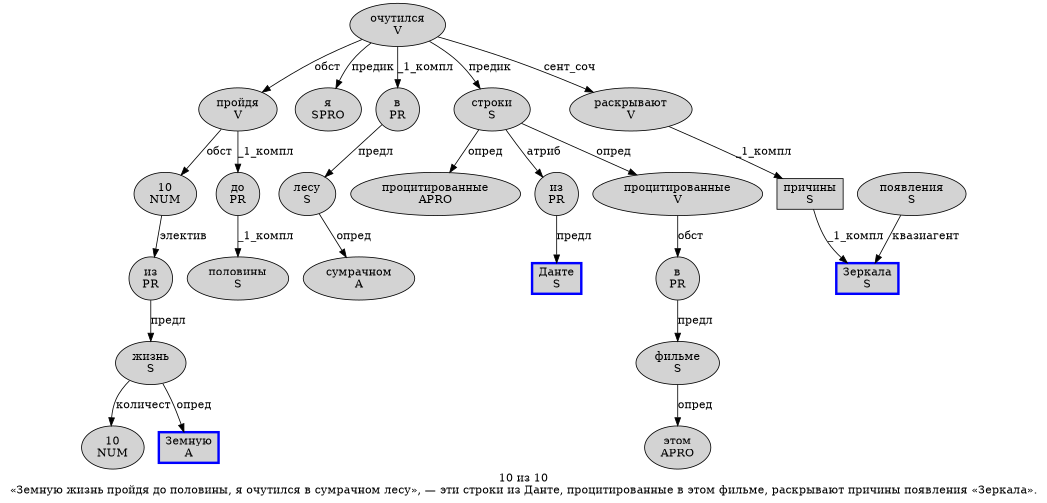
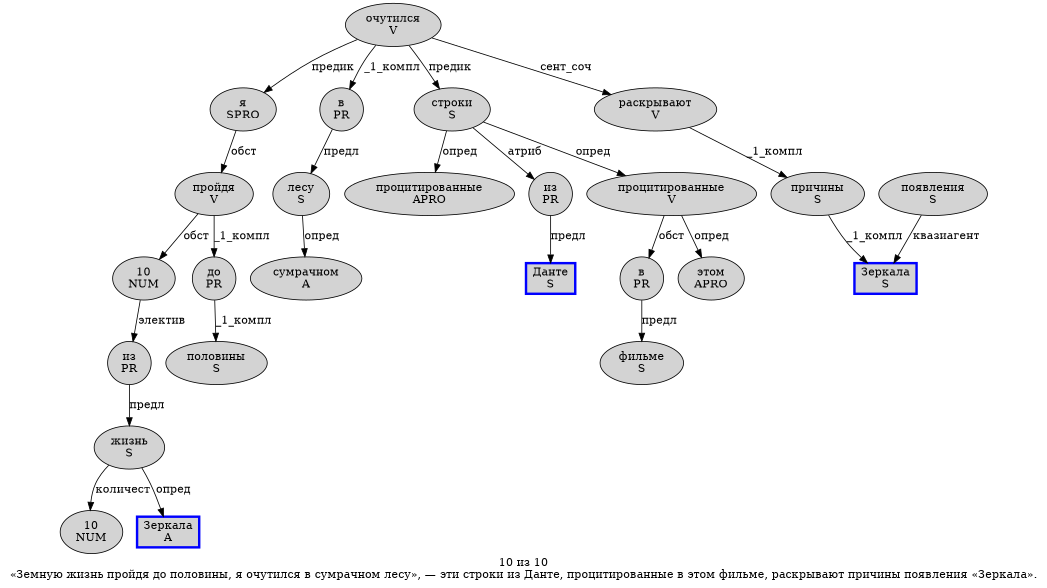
(314, 61) -> (230, 148)
(810, 194) -> (818, 194)
(678, 401) -> (690, 233)
(189, 448) -> (168, 532)
